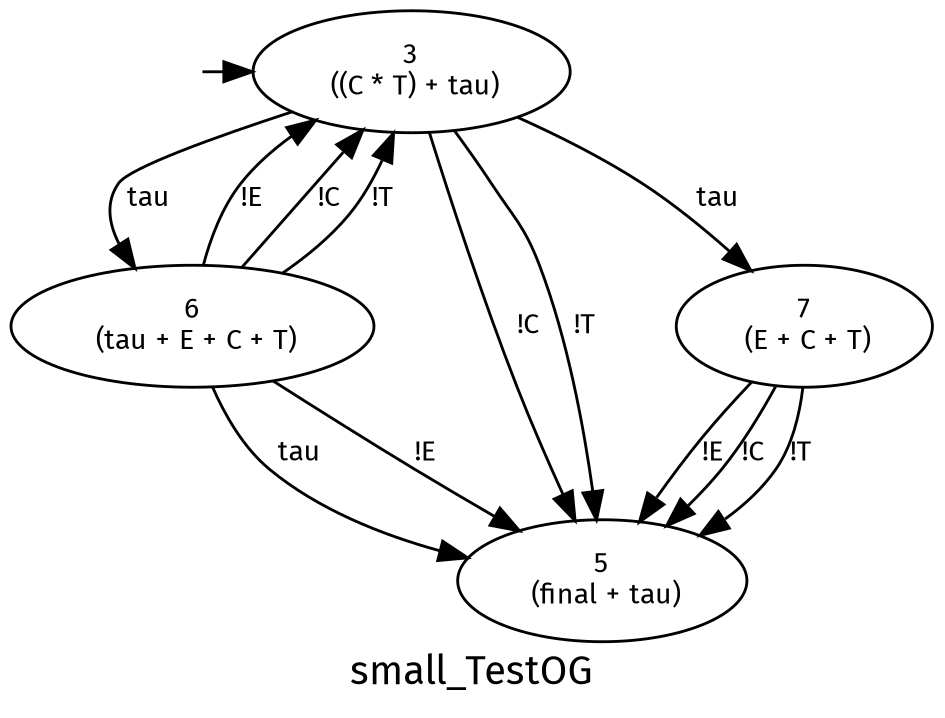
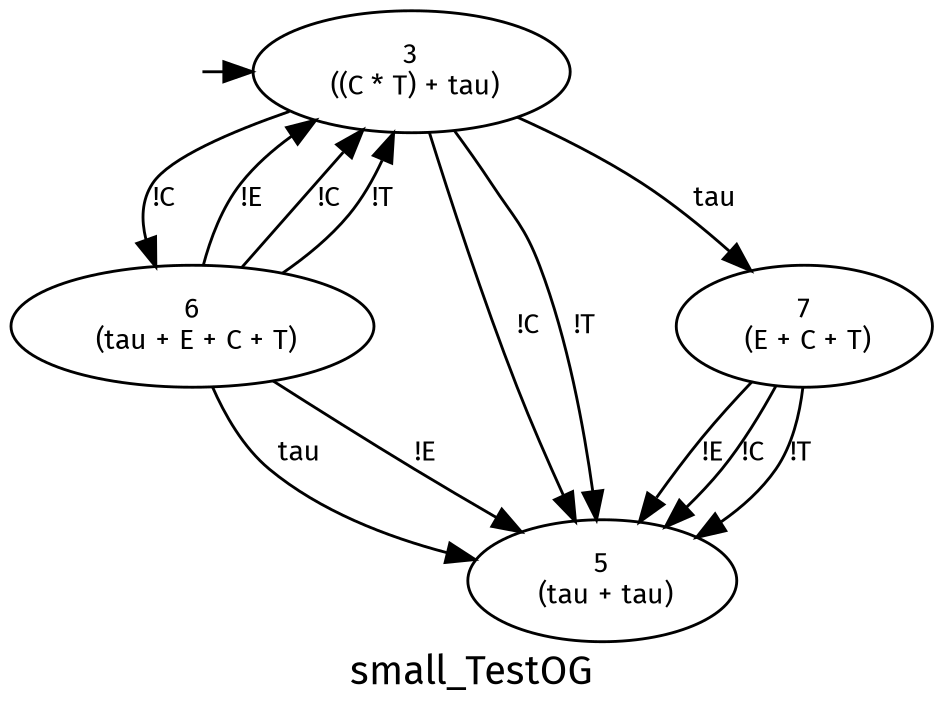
(146, 199) -> (164, 199)
(602, 581) -> (602, 581)
